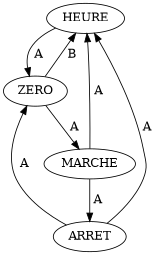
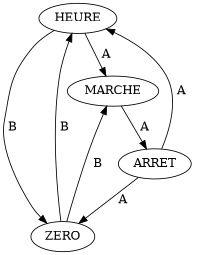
(40, 55) -> (15, 128)
(90, 95) -> (94, 51)
(76, 128) -> (100, 164)
